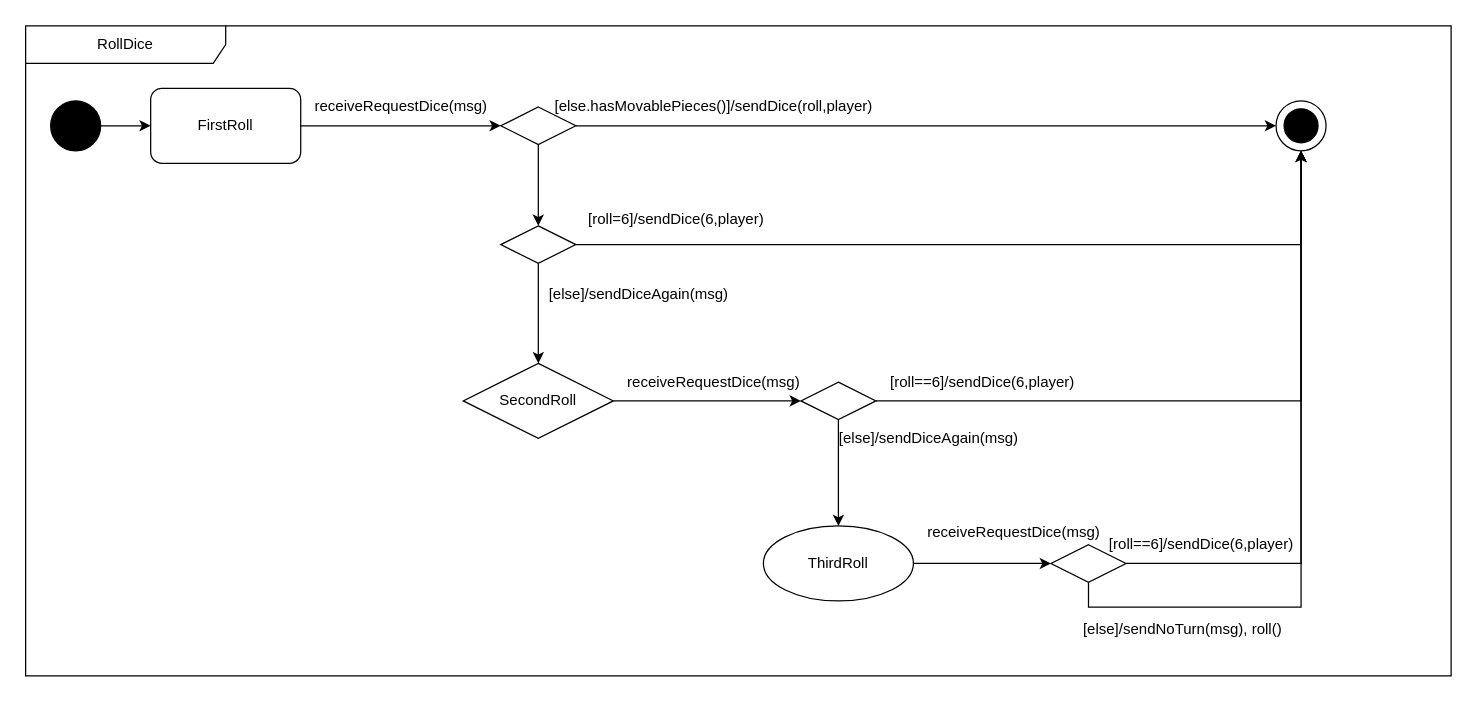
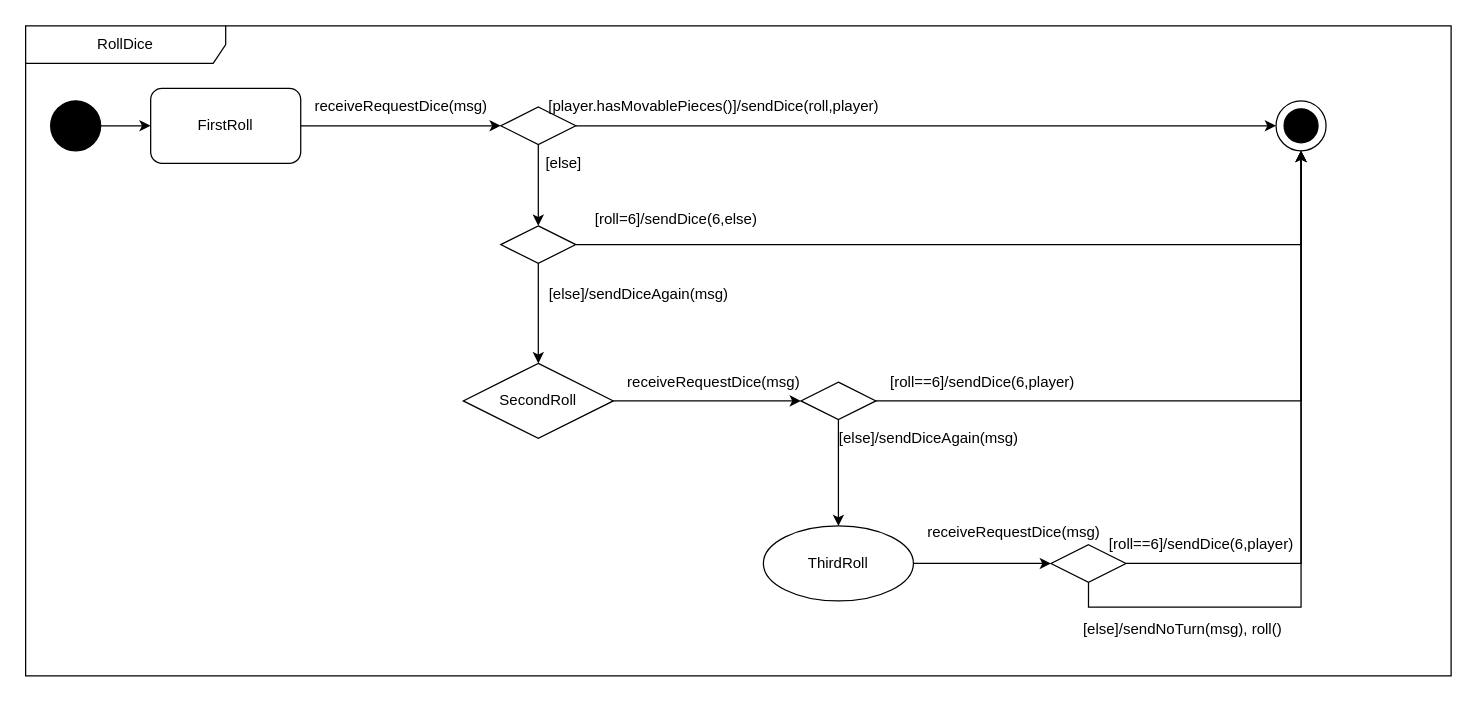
(714, 107) -> (714, 107)
none -> (563, 163)
(676, 219) -> (676, 219)
